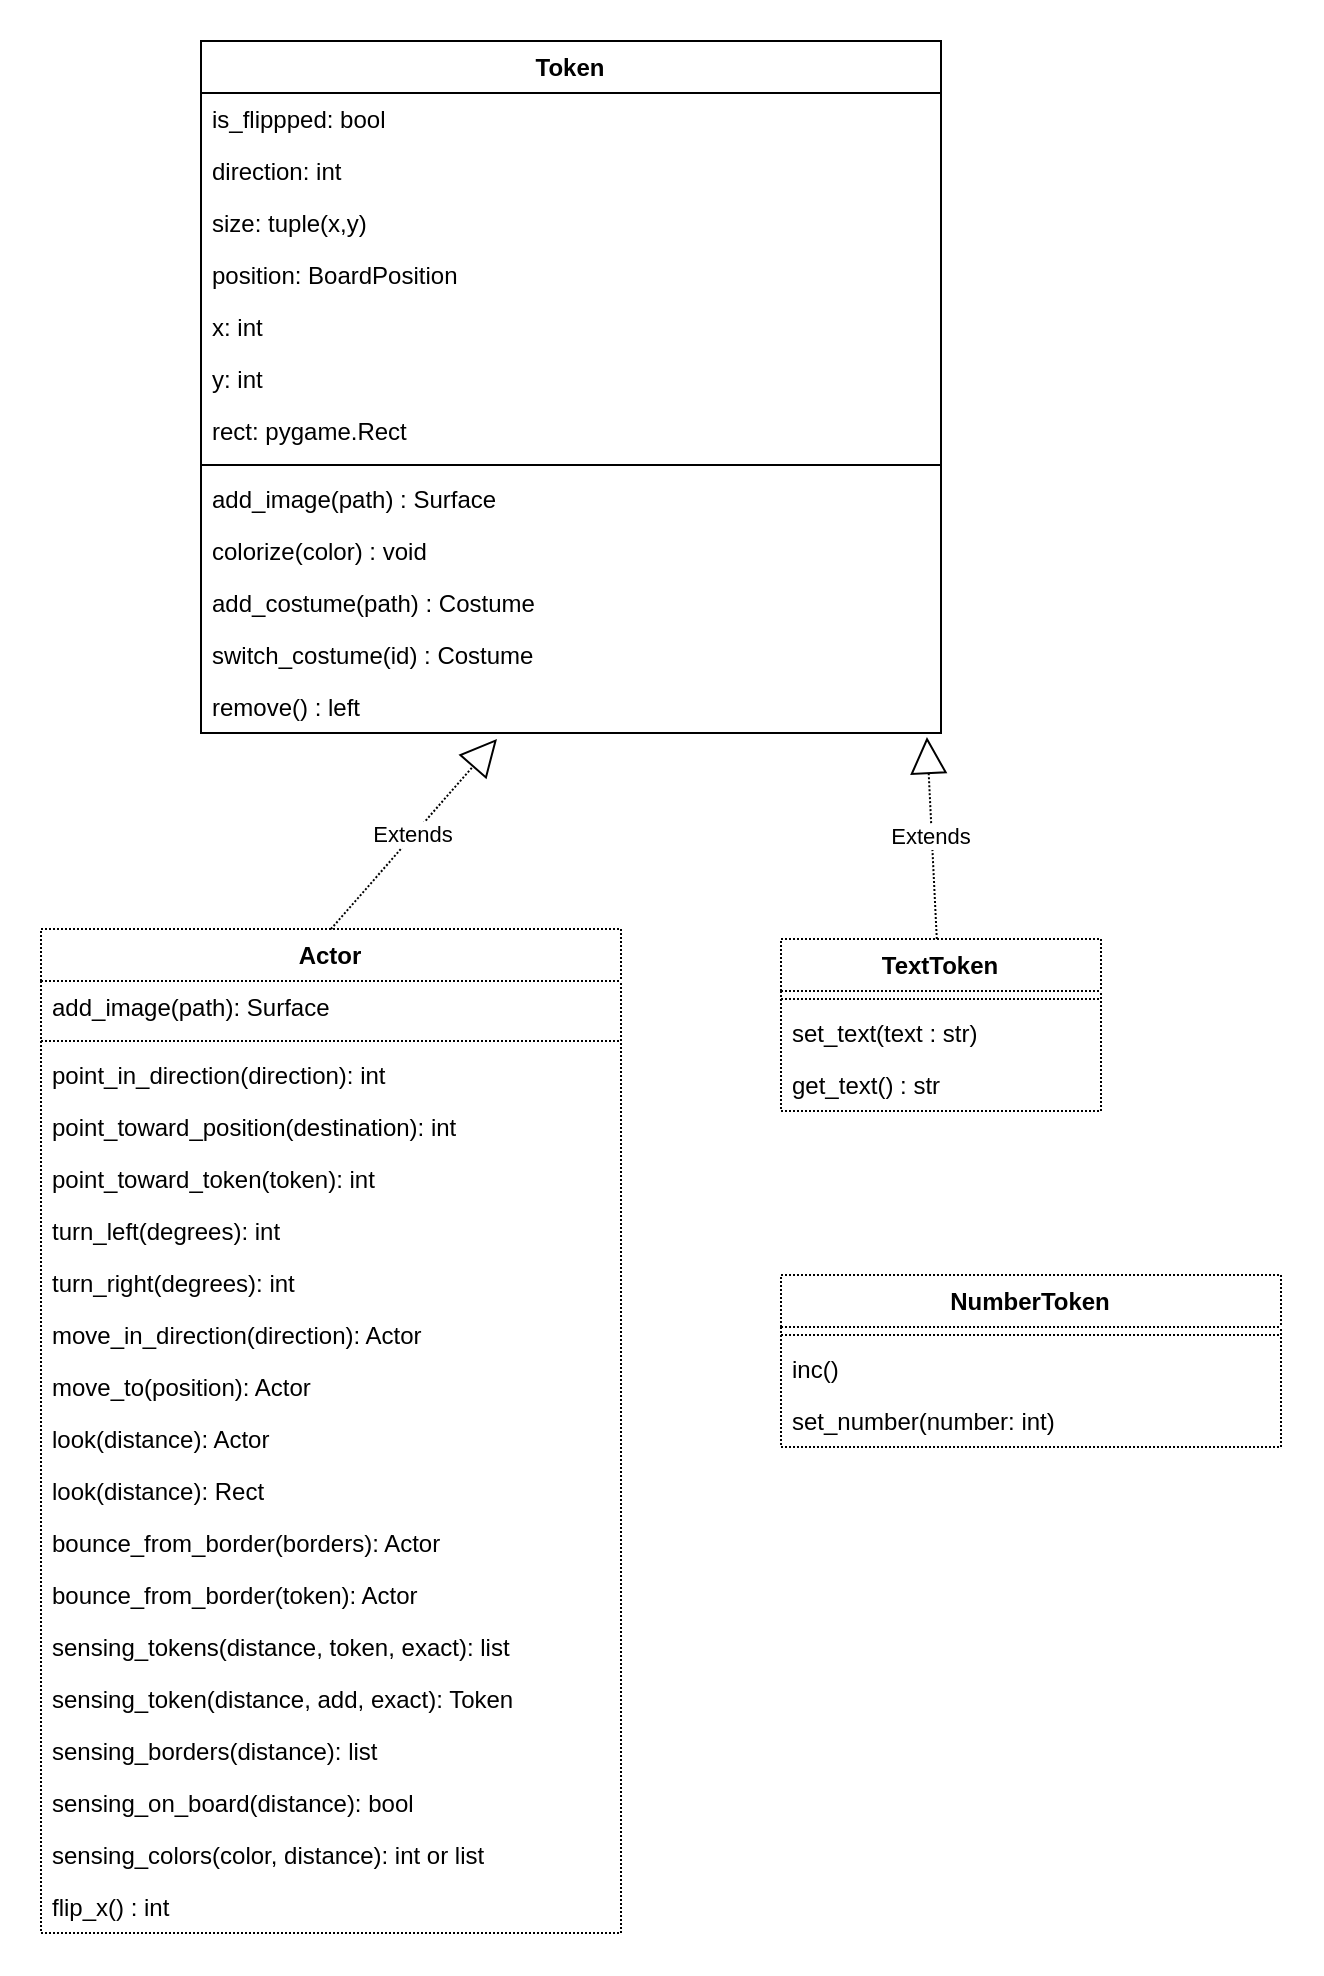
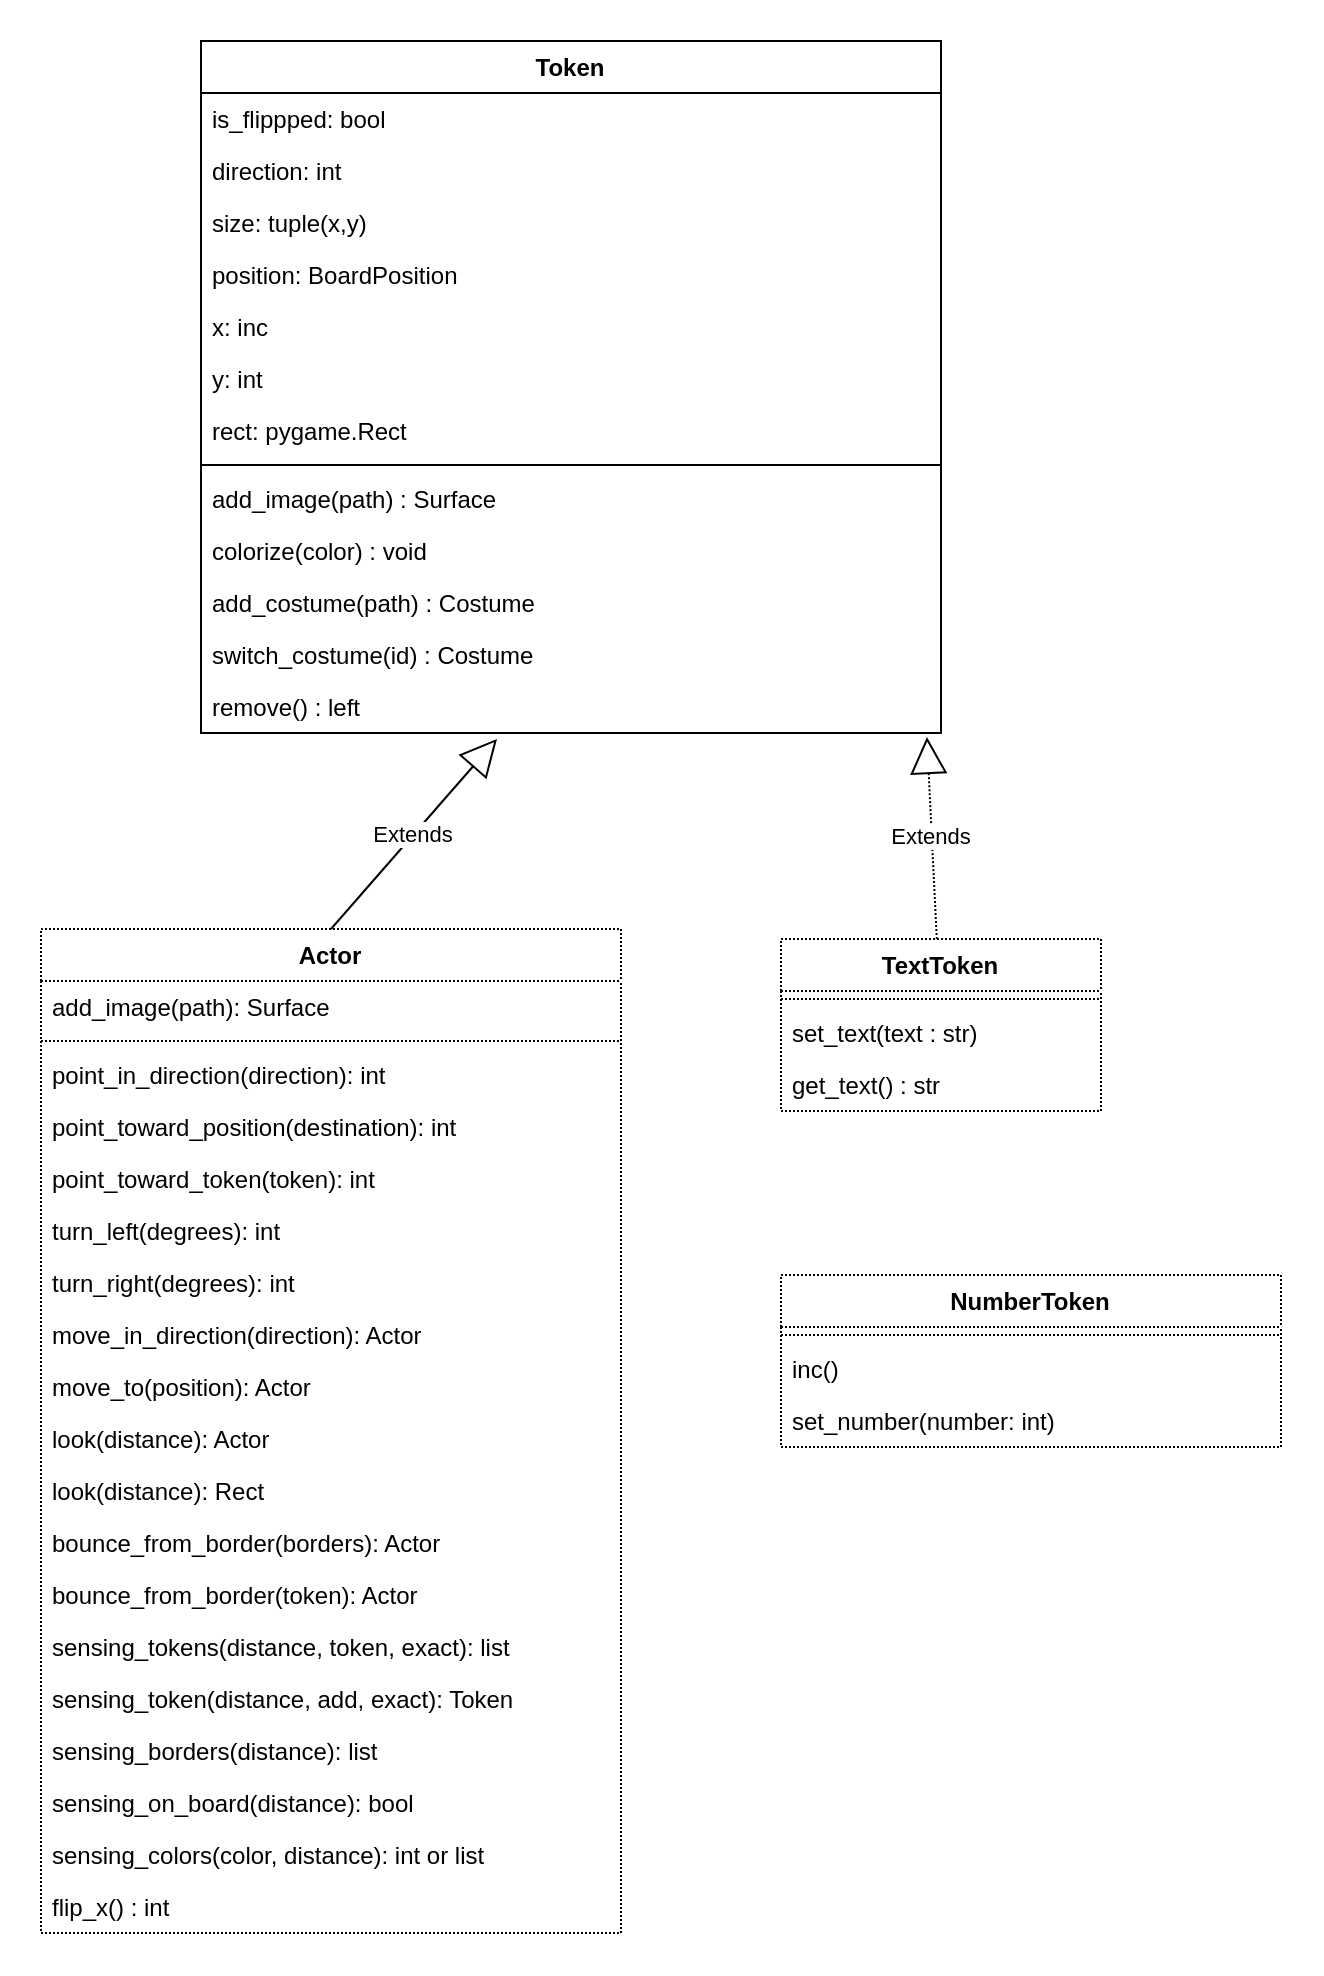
(243, 328) -> (243, 328)
(367, 888) -> (367, 888)
